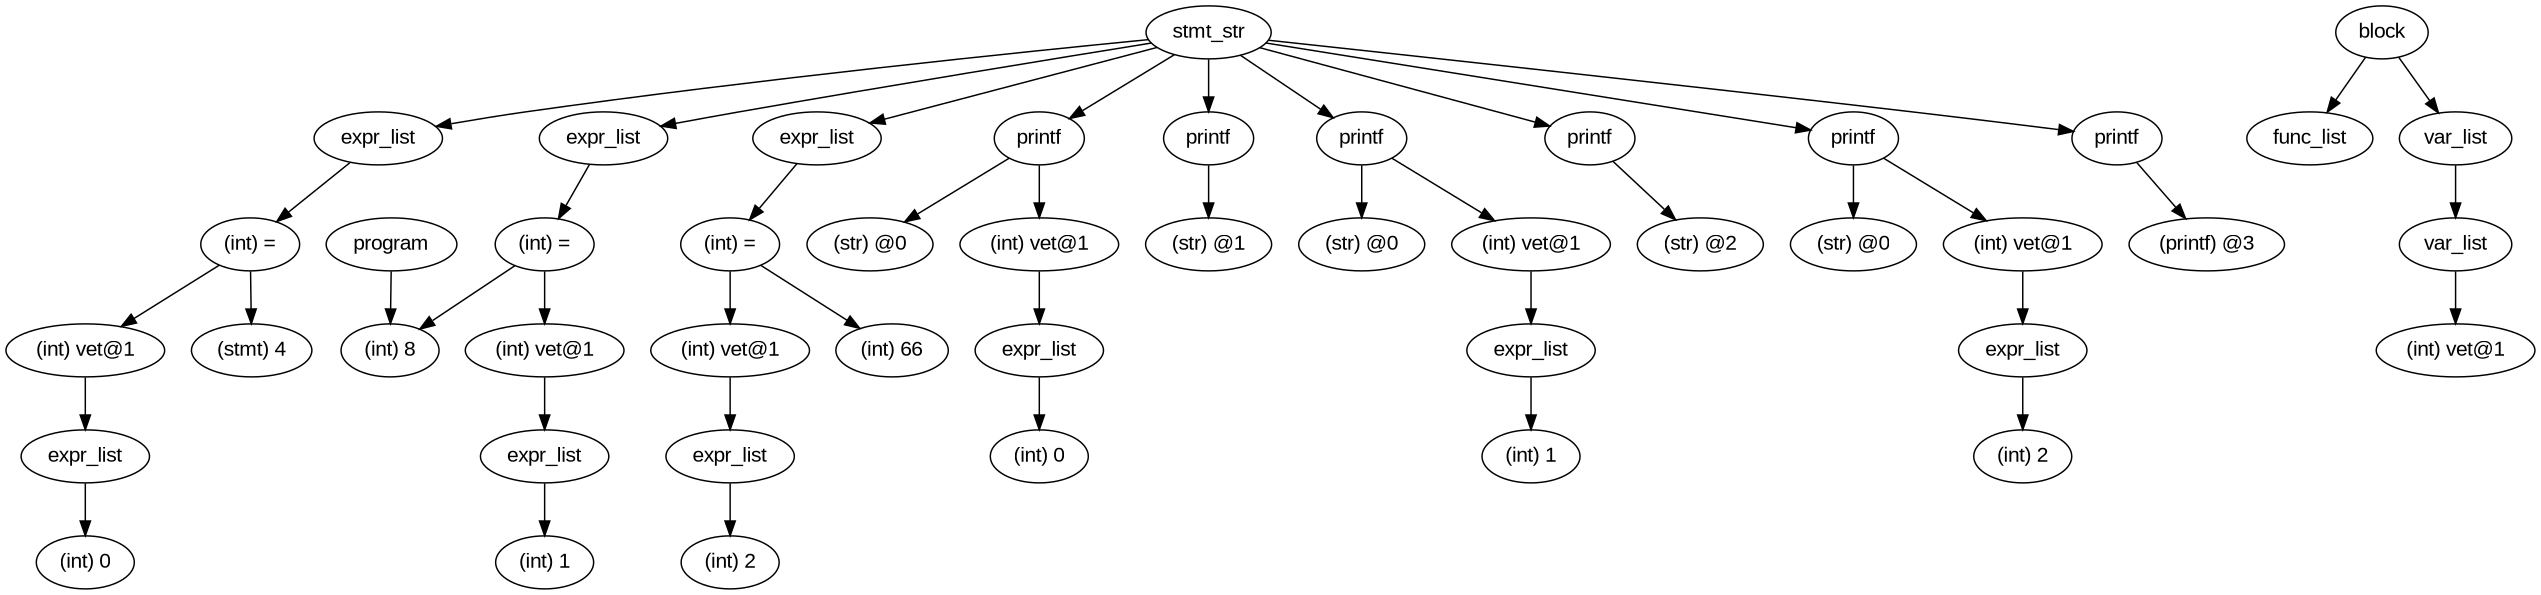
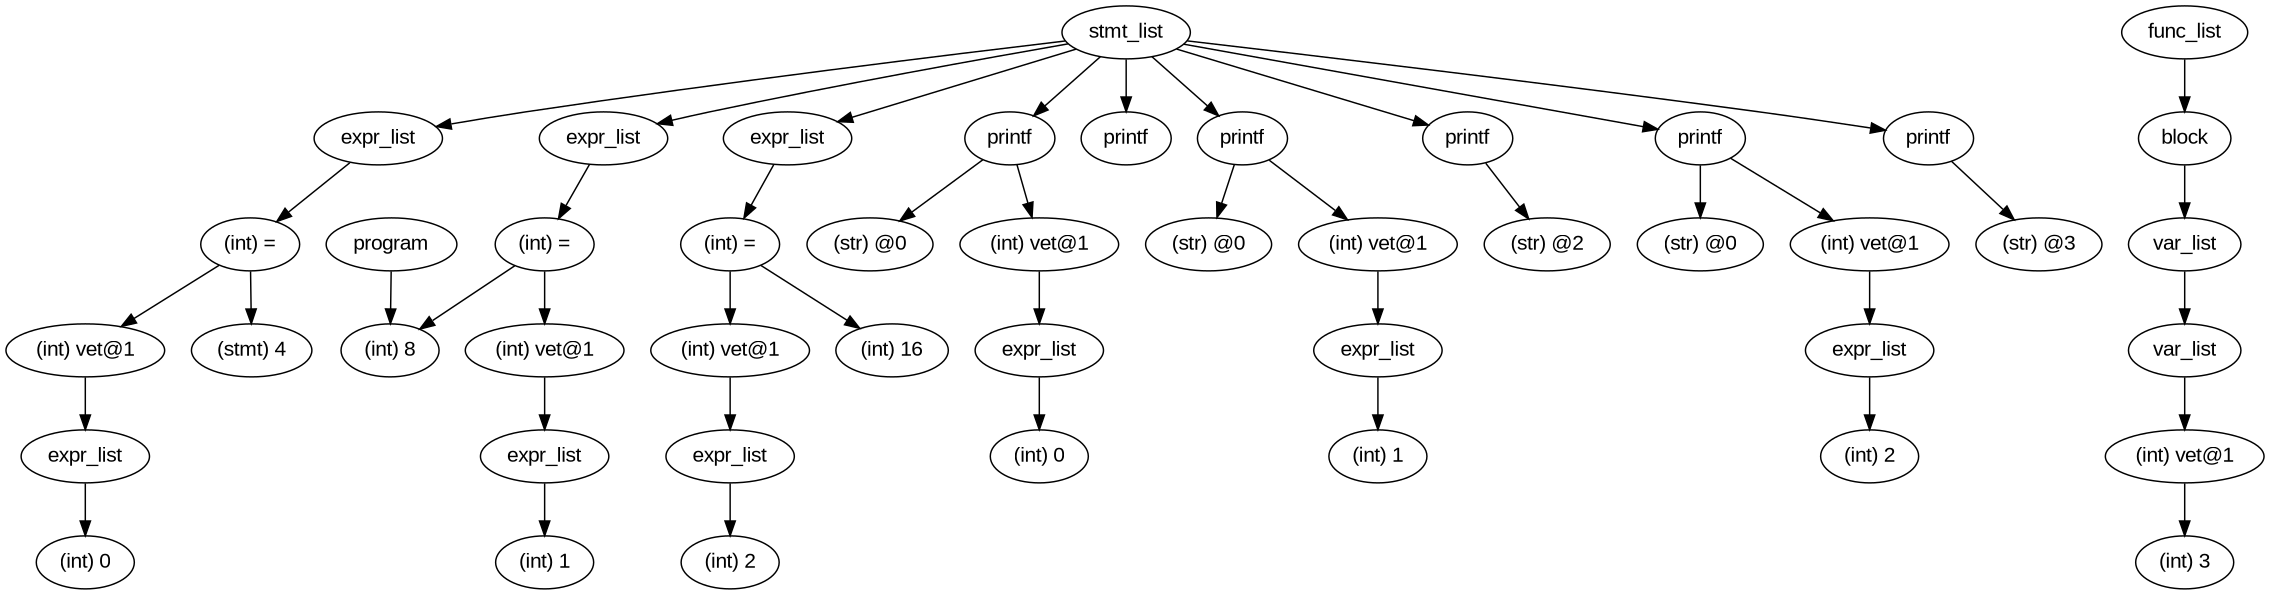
(1209, 32) -> (1126, 32)
(2351, 79) -> (2185, 78)
(1209, 244) -> none
(2207, 244) -> (2039, 244)
(892, 350) -> (892, 350)
none -> (2185, 562)
